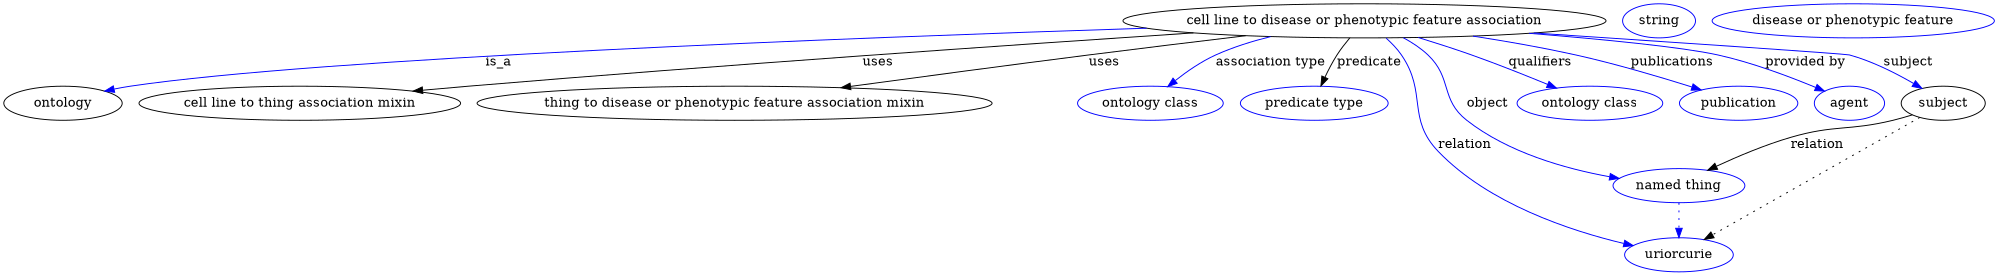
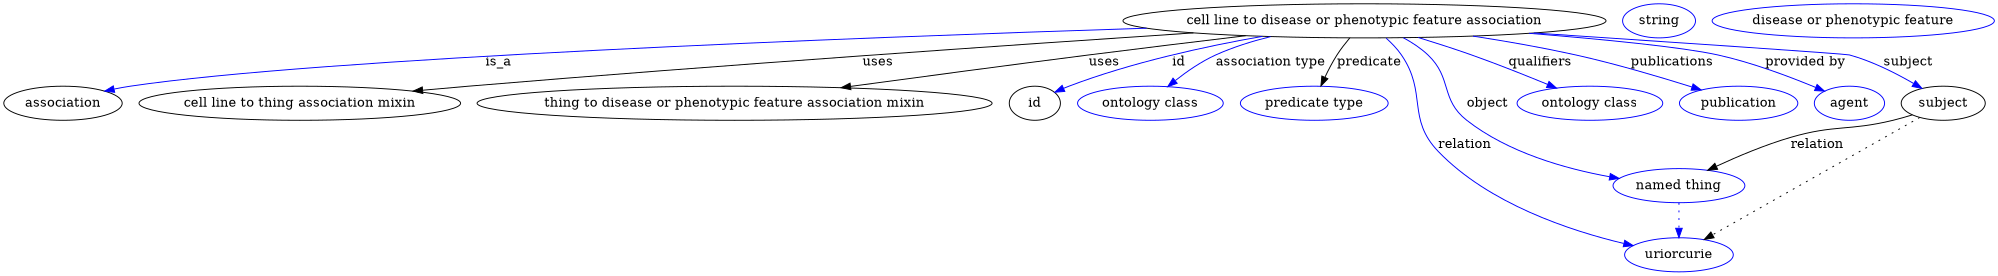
(63, 103) -> (63, 103)
none -> (1035, 103)
